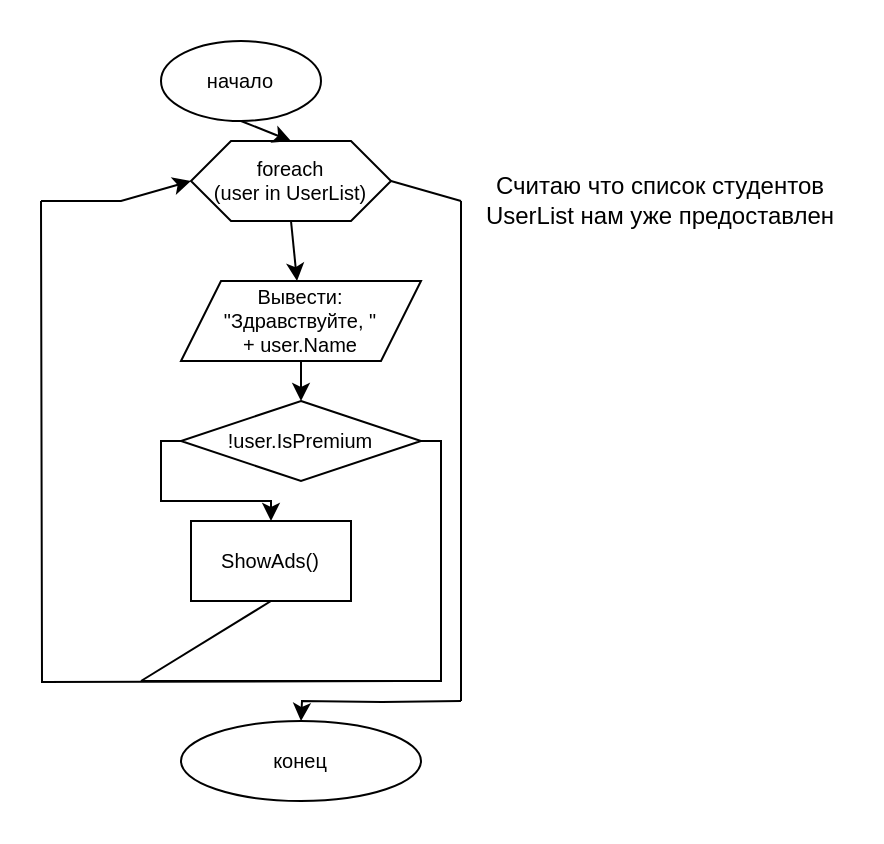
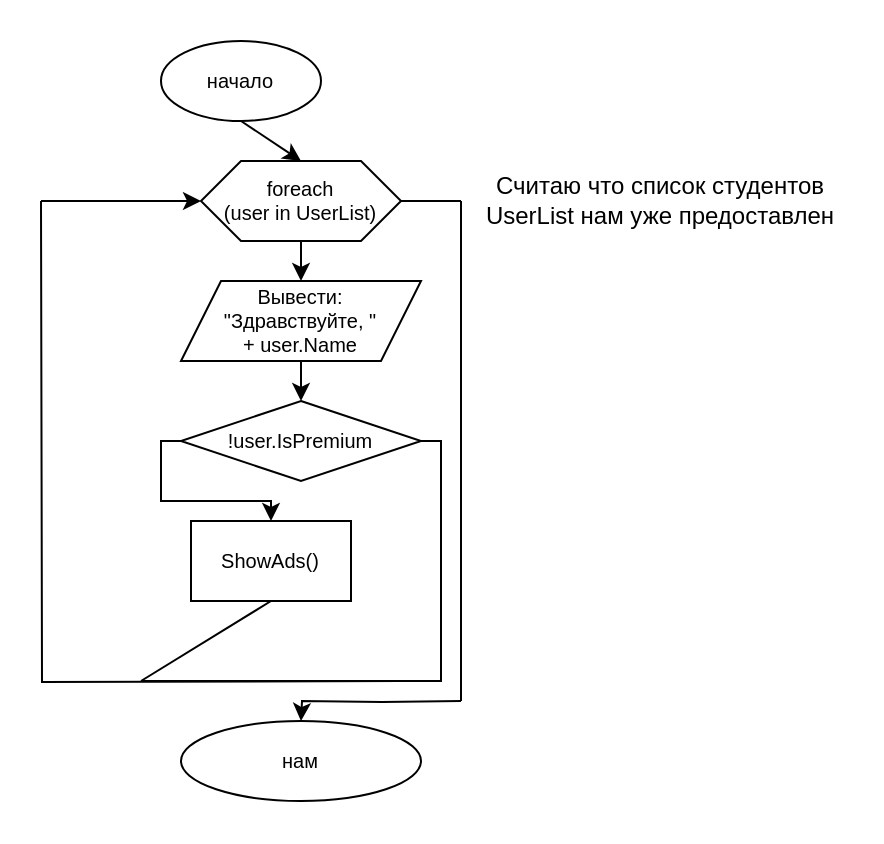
(291, 181) -> (301, 201)
(301, 761) -> (301, 761)
